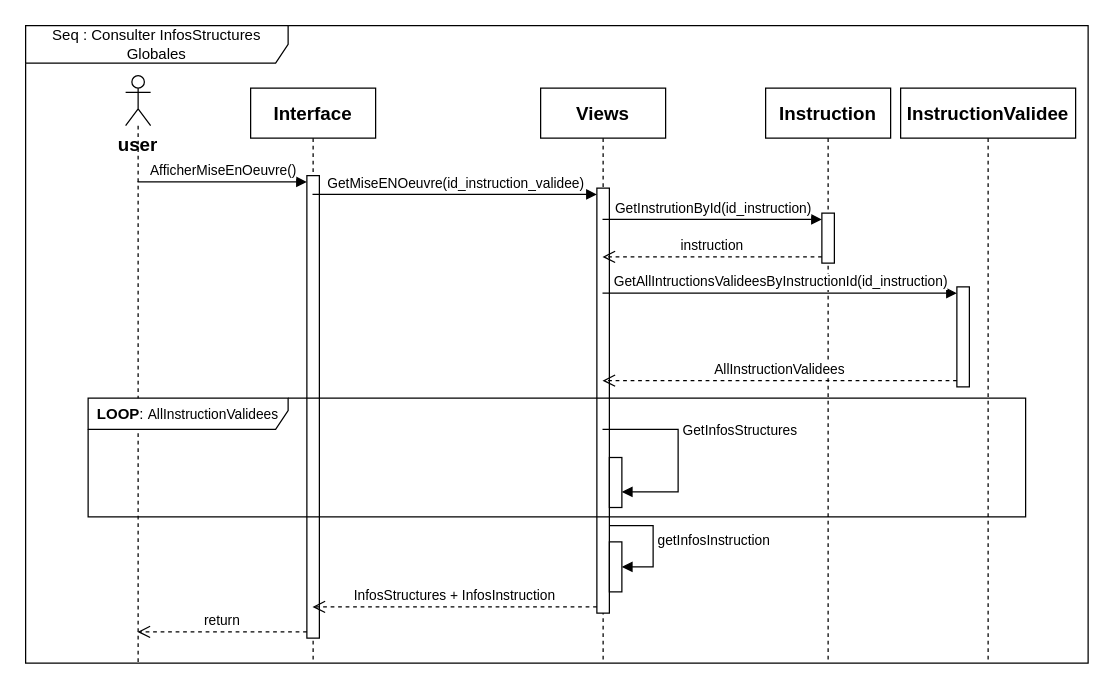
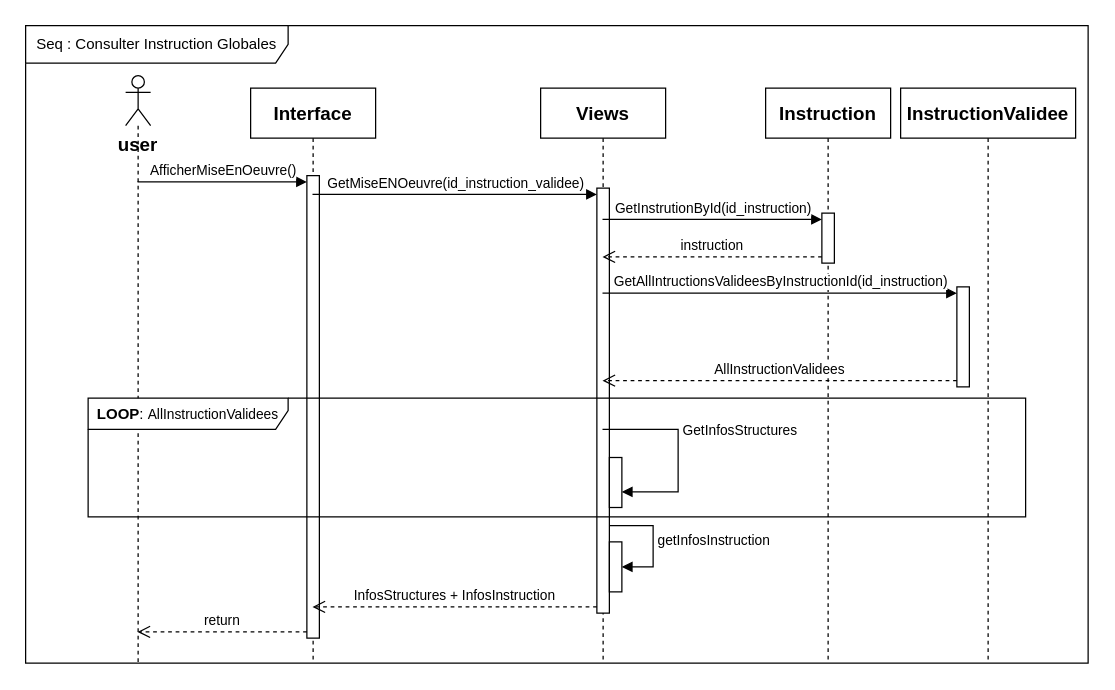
(157, 44) -> (157, 44)
